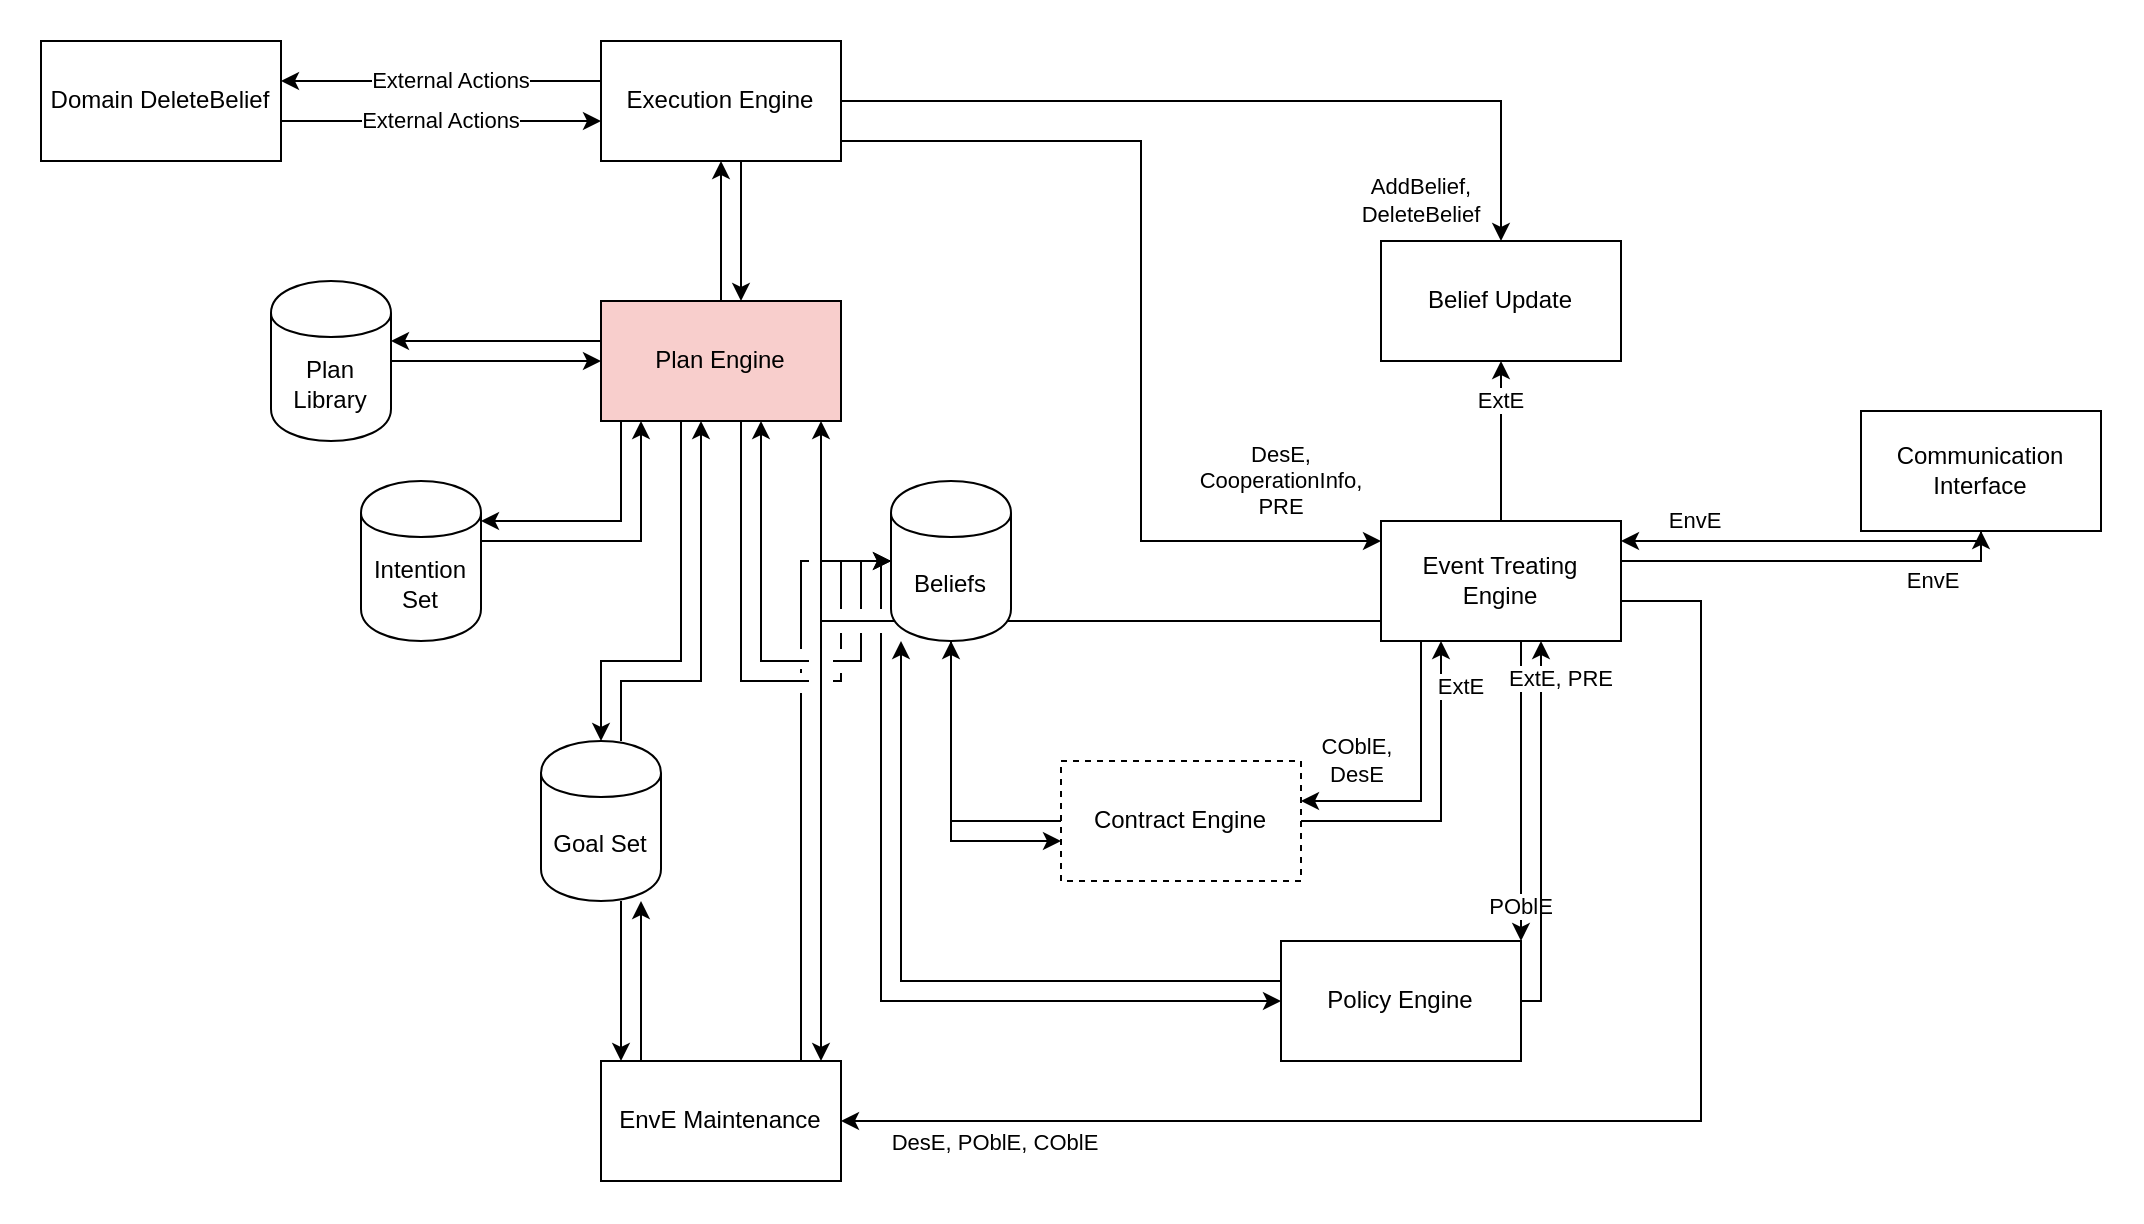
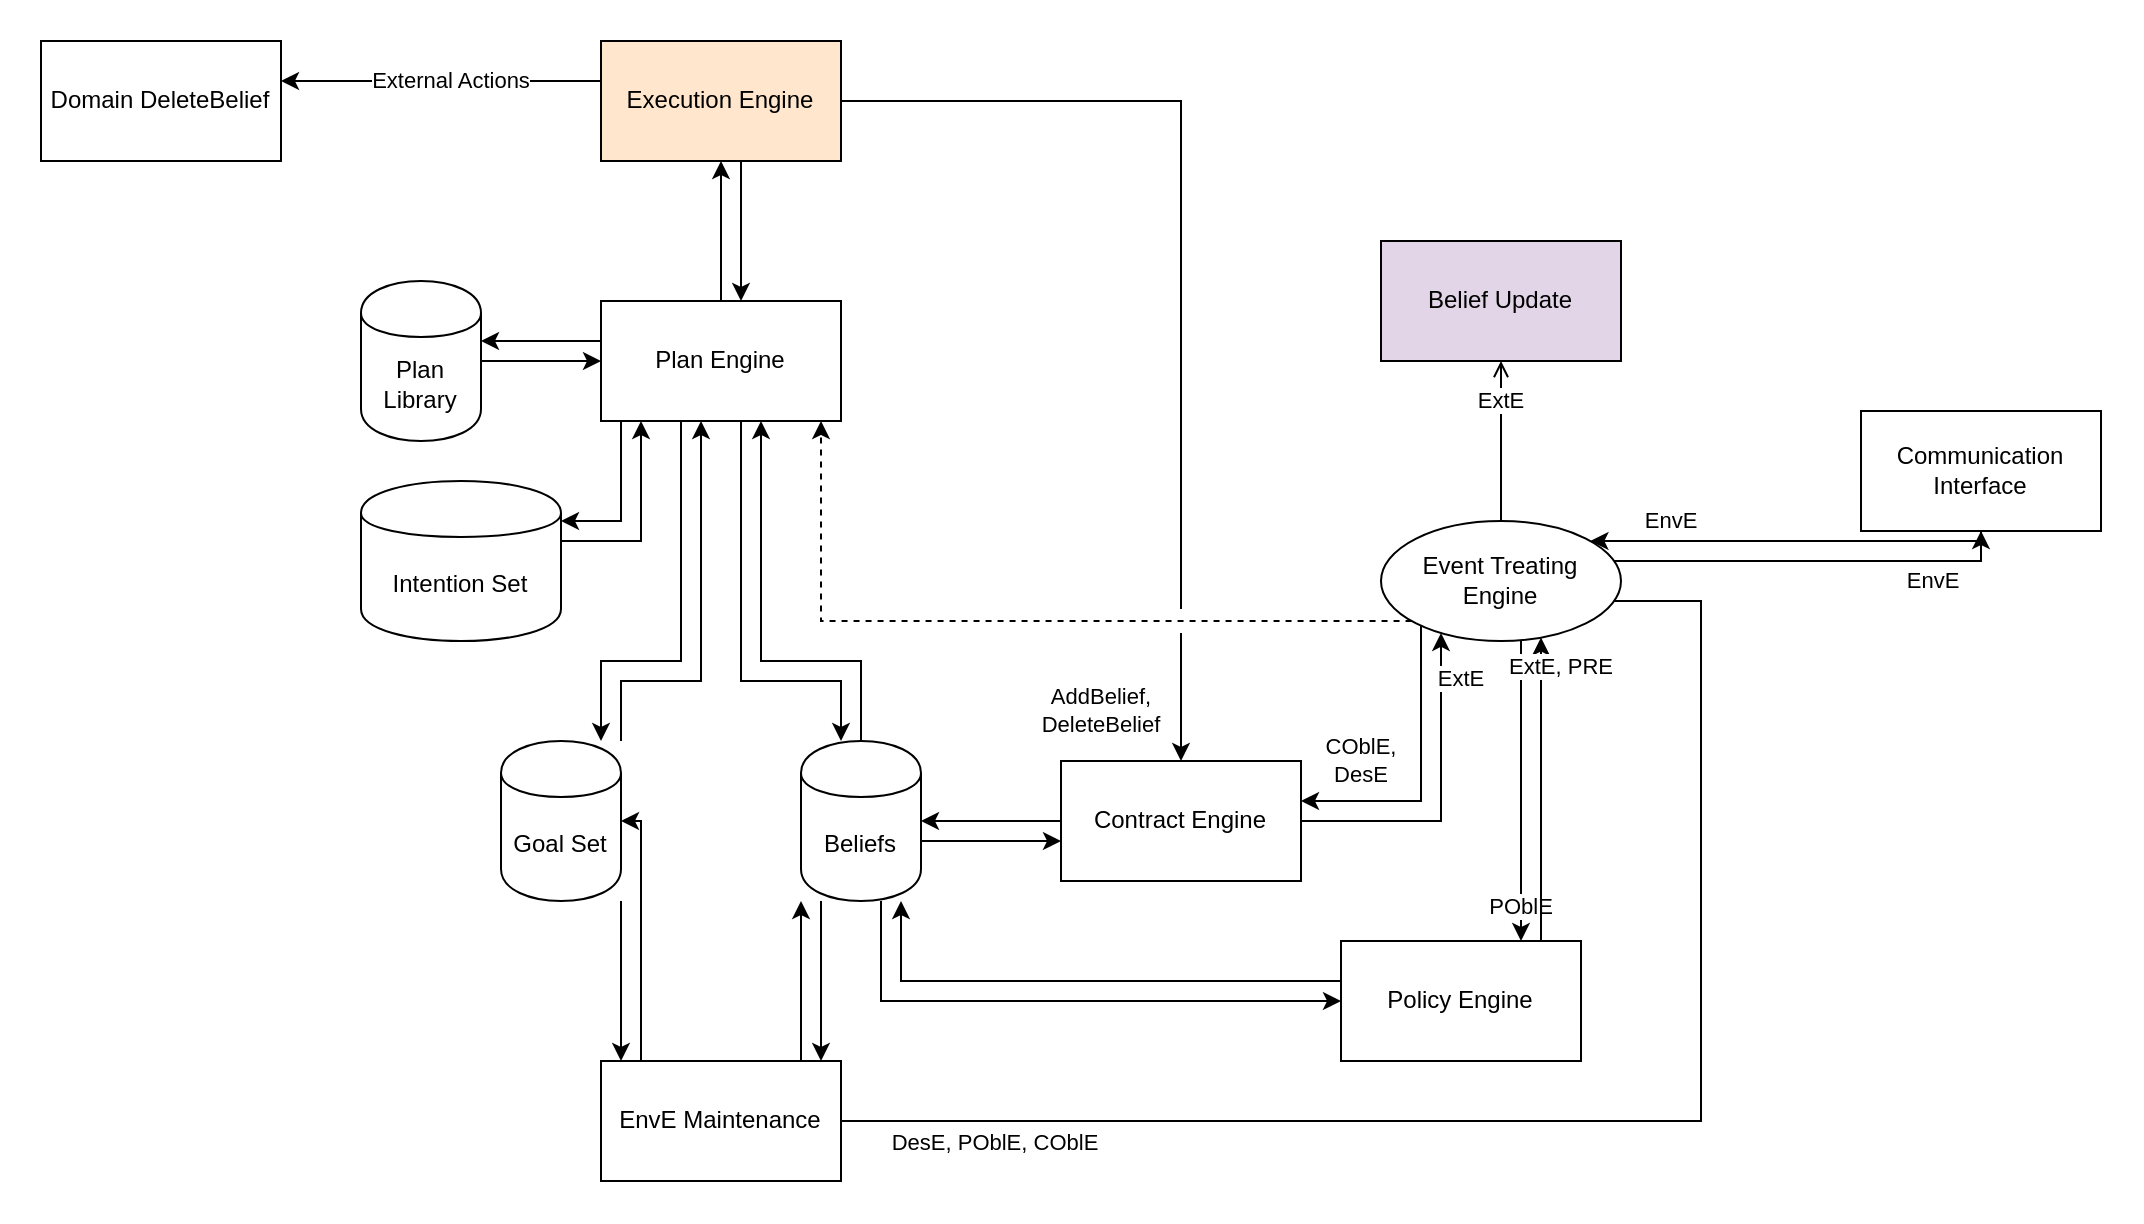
(721, 101) -> (721, 101)
(1403, 101) -> (1181, 354)
(434, 121) -> none
(1501, 301) -> (1501, 301)
(1141, 304) -> none
(331, 361) -> (421, 361)
(721, 361) -> (721, 361)
(1501, 376) -> (1501, 373)
(421, 561) -> (461, 561)
(951, 561) -> (861, 821)
(1501, 581) -> (1501, 581)
(1114, 621) -> (1129, 621)
(601, 821) -> (561, 821)
(1181, 821) -> (1181, 821)
(1401, 1001) -> (1461, 1001)
(856, 1121) -> (850, 1121)
